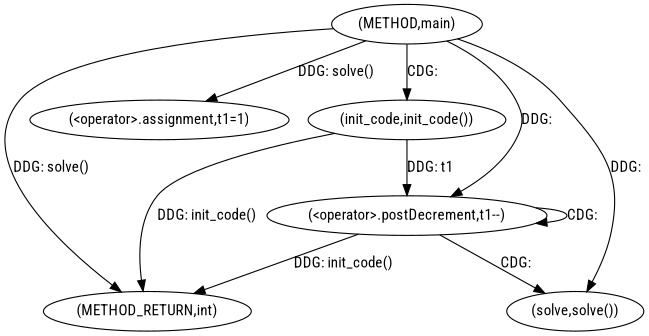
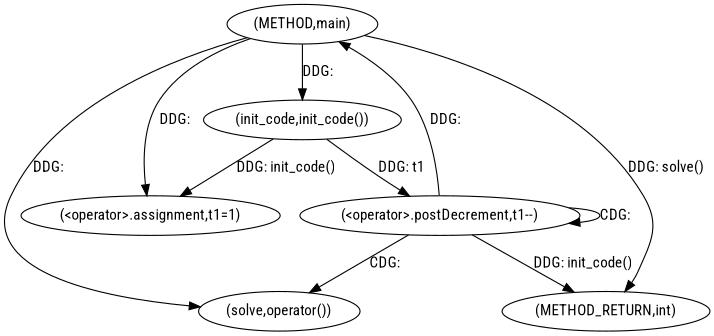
(337, 72) -> (176, 120)
(424, 72) -> (319, 72)
(521, 112) -> (416, 108)
(201, 170) -> (232, 165)
(575, 311) -> (279, 311)
